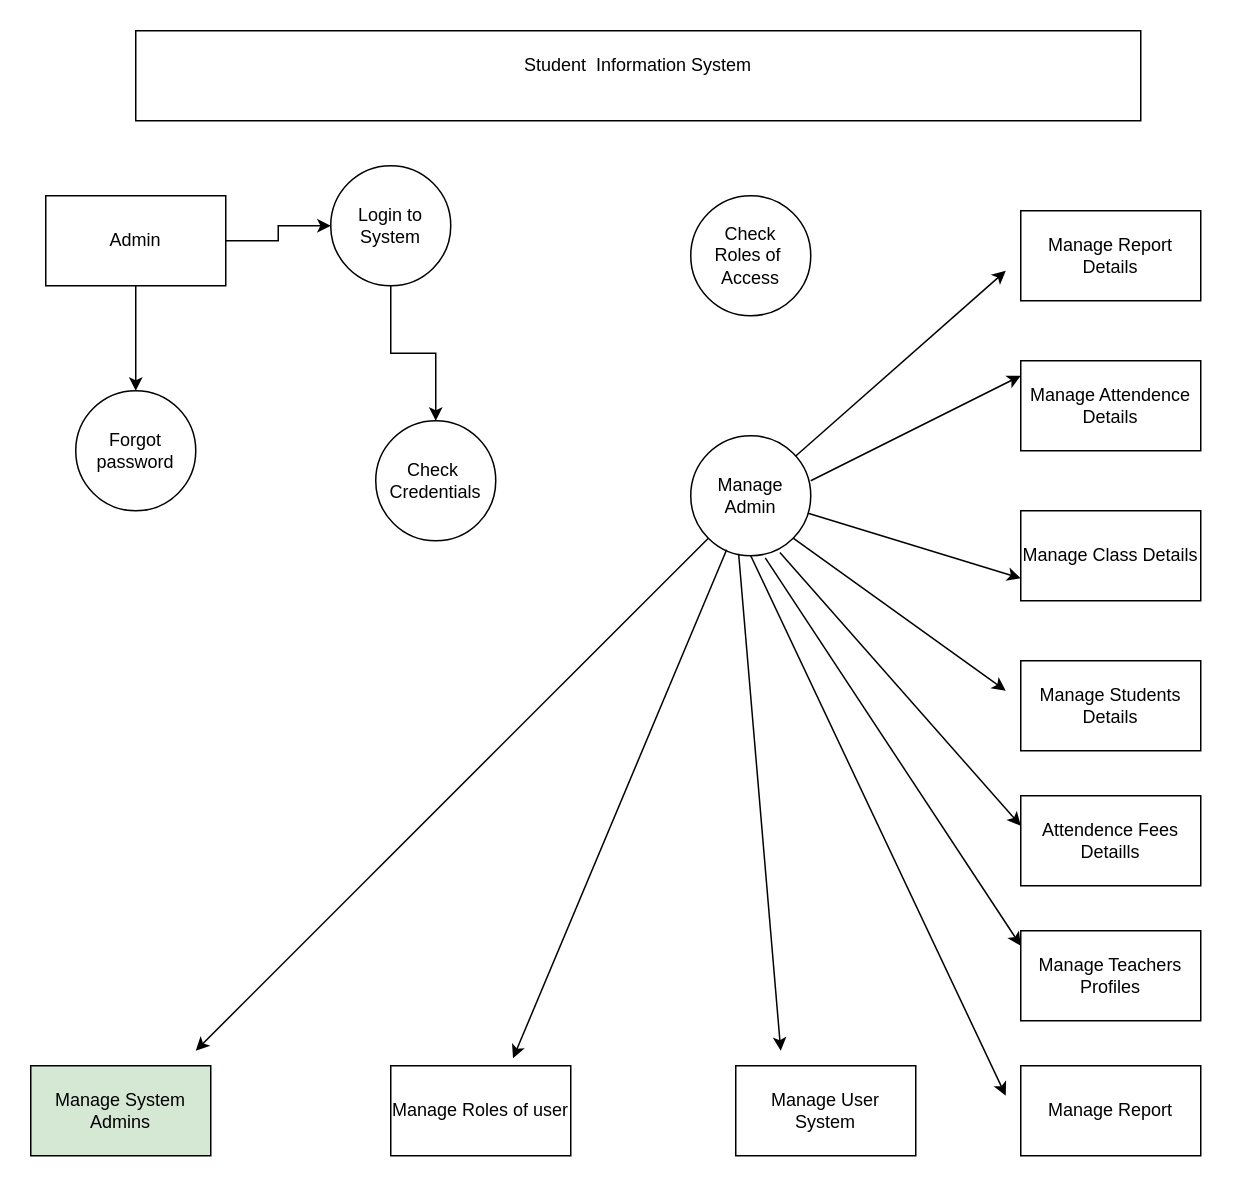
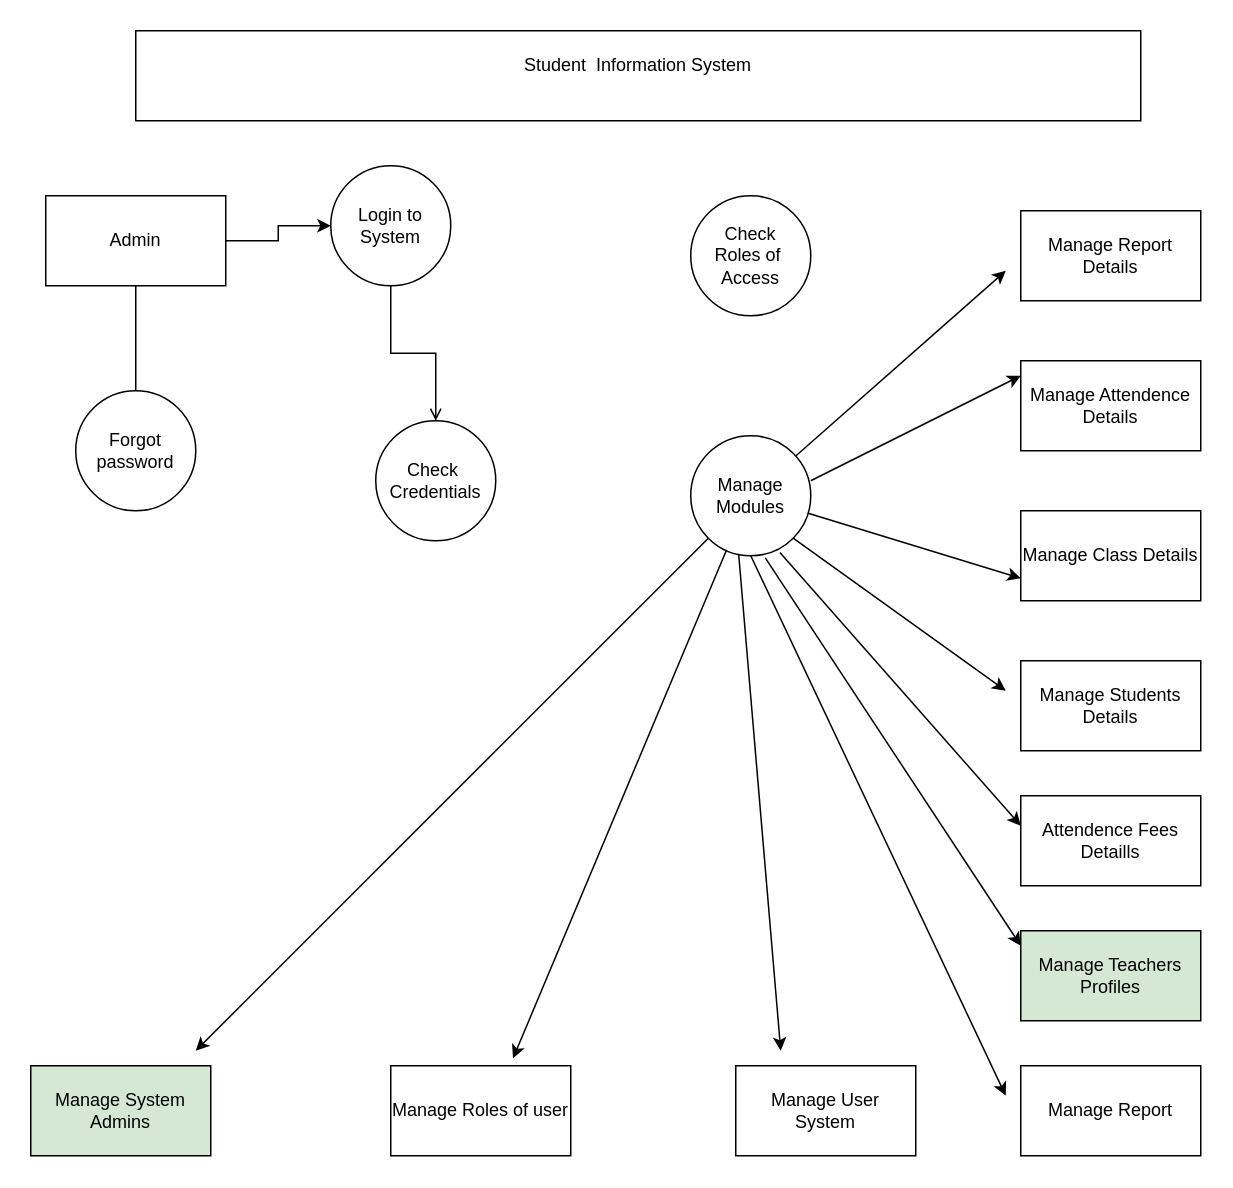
(136, 379) -> (136, 383)
(436, 409) -> (436, 411)
(751, 496) -> (751, 496)
(1111, 976) -> (1111, 976)
